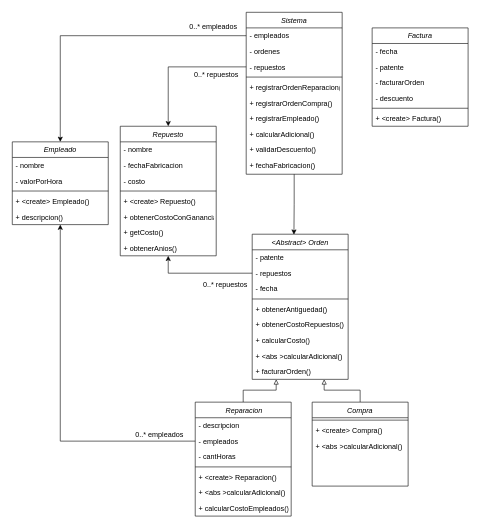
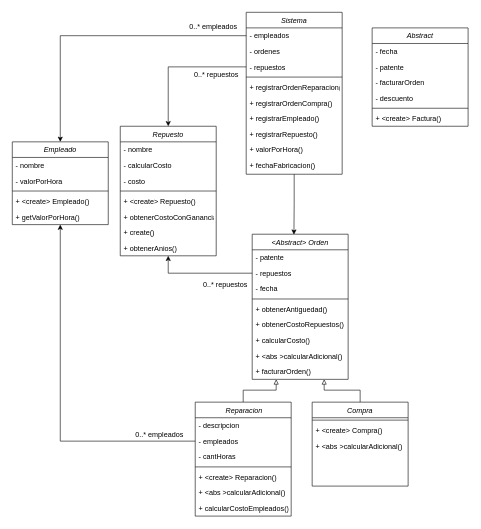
(420, 36) -> (420, 36)
(286, 134) -> (290, 134)
(287, 150) -> (280, 150)
(157, 166) -> (151, 166)
(43, 217) -> (52, 217)
(147, 233) -> (143, 233)
